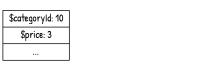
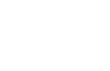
(36, 35) -> none
